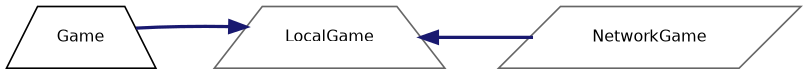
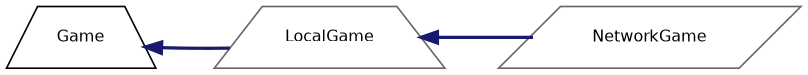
(183, 27) -> (196, 48)
